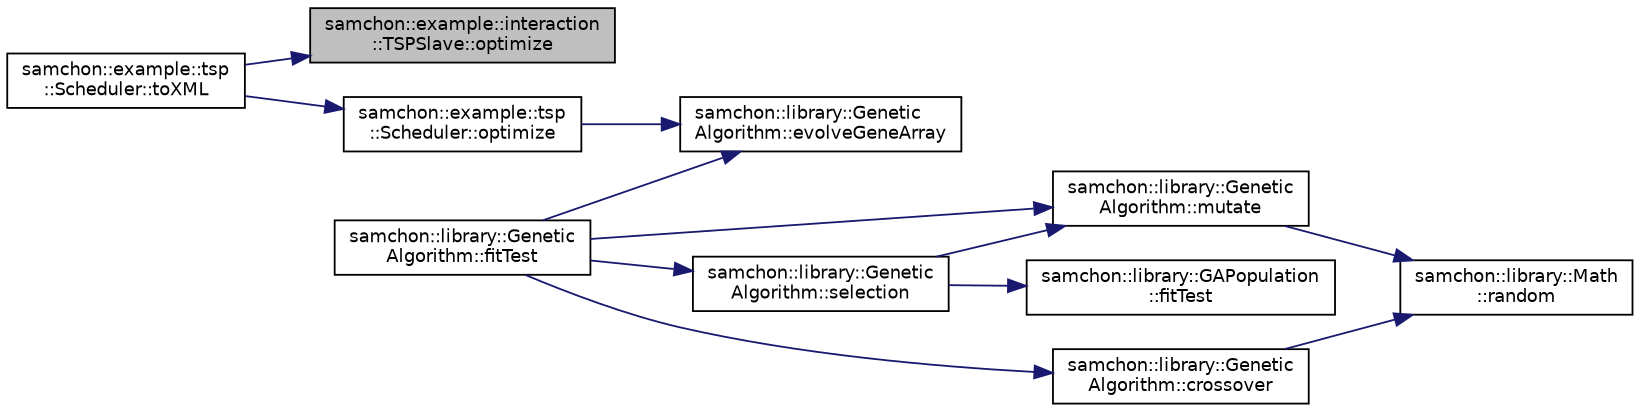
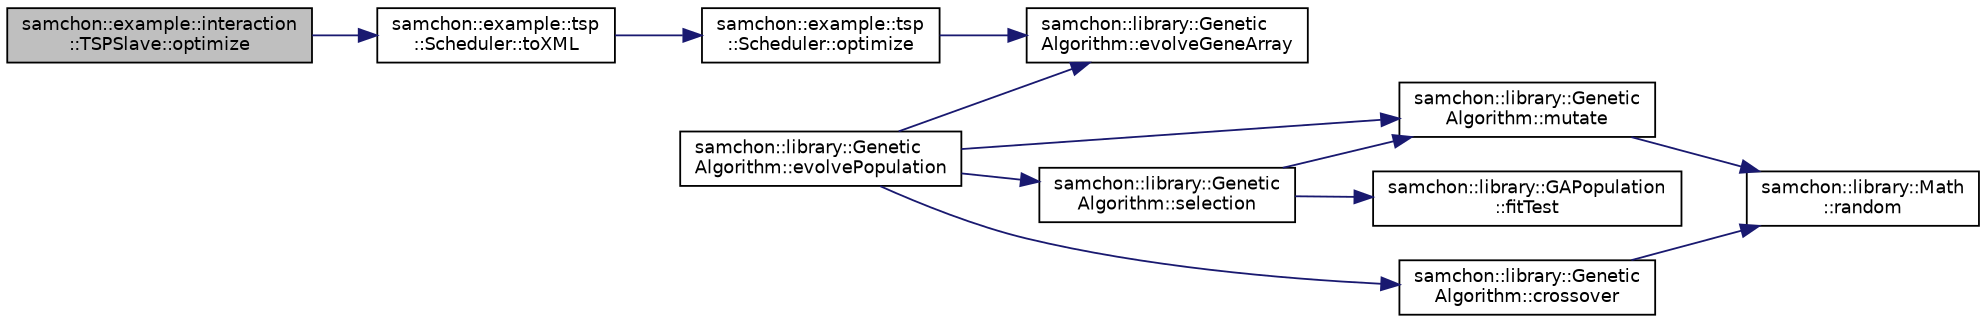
(268, 62) -> (335, 35)
(463, 248) -> (821, 159)
